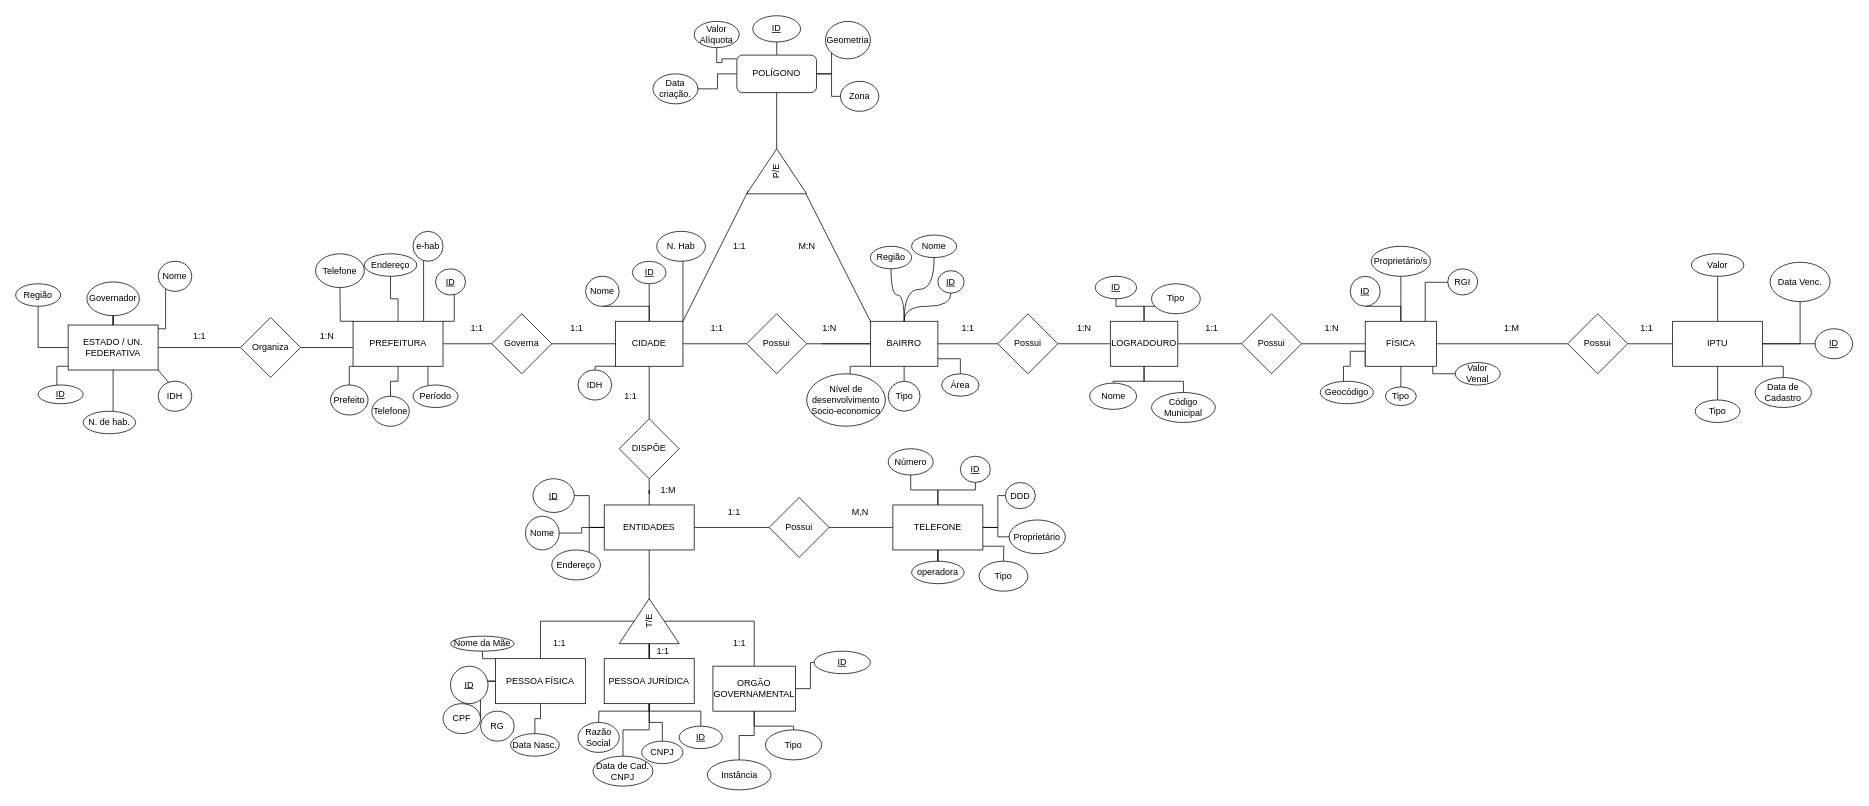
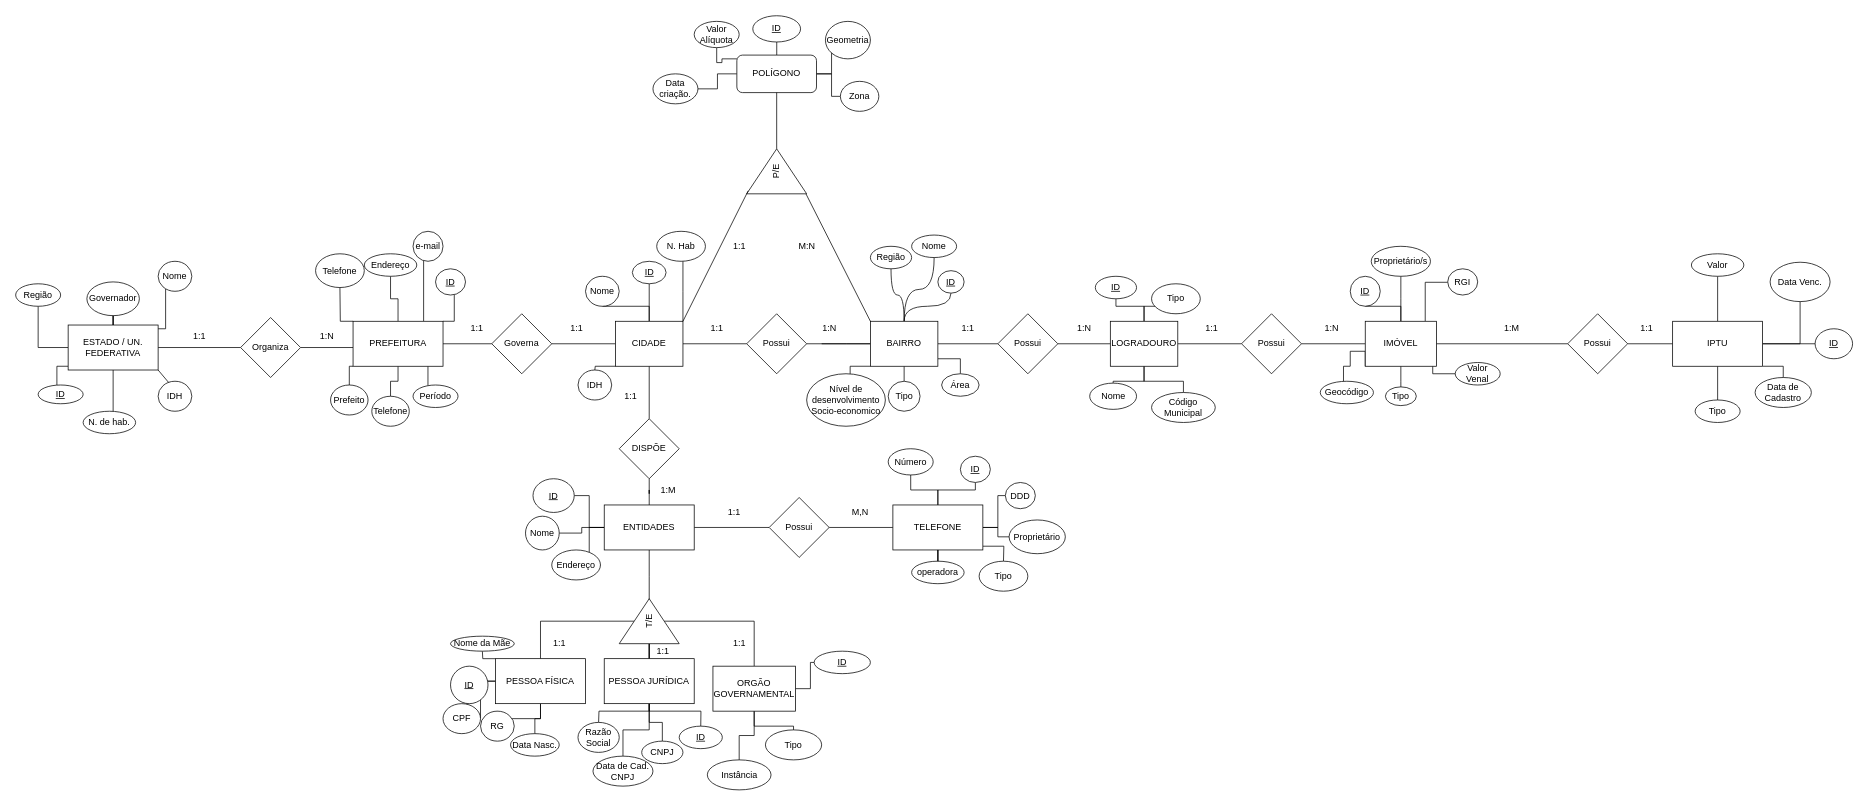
(428, 246) -> (428, 246)
(1401, 344) -> (1401, 344)
none -> (521, 719)
